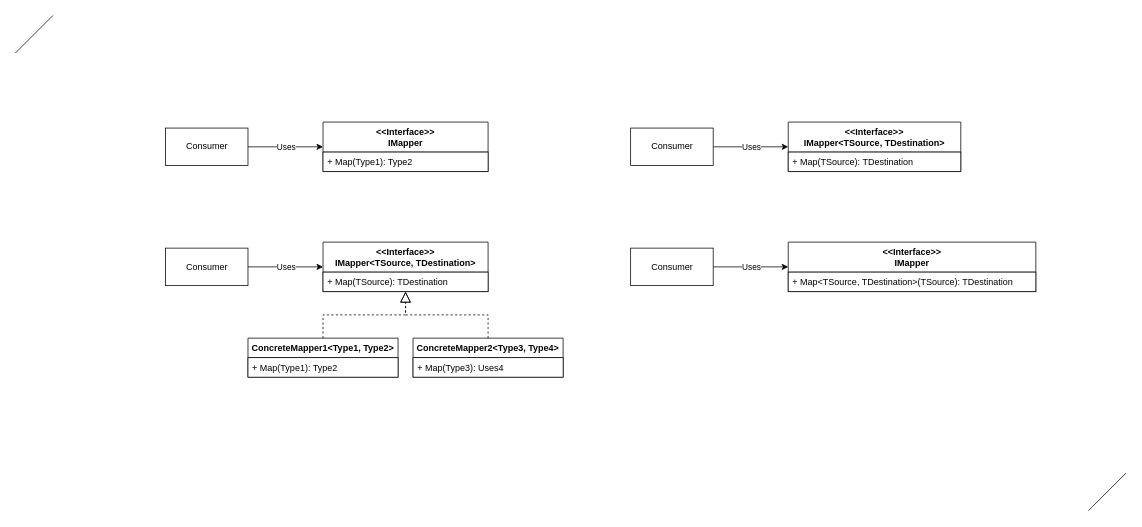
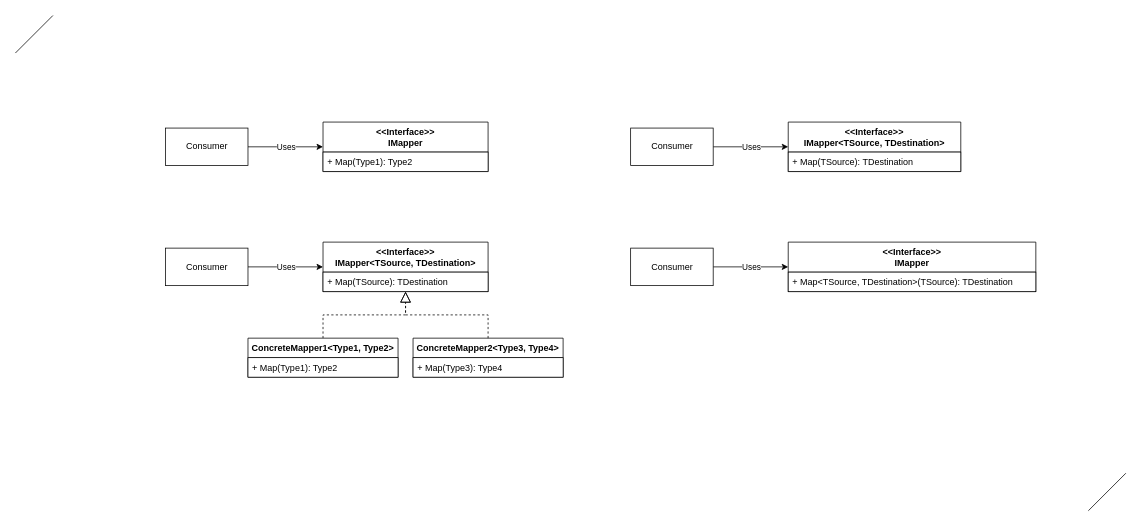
(461, 368) -> (461, 368)
